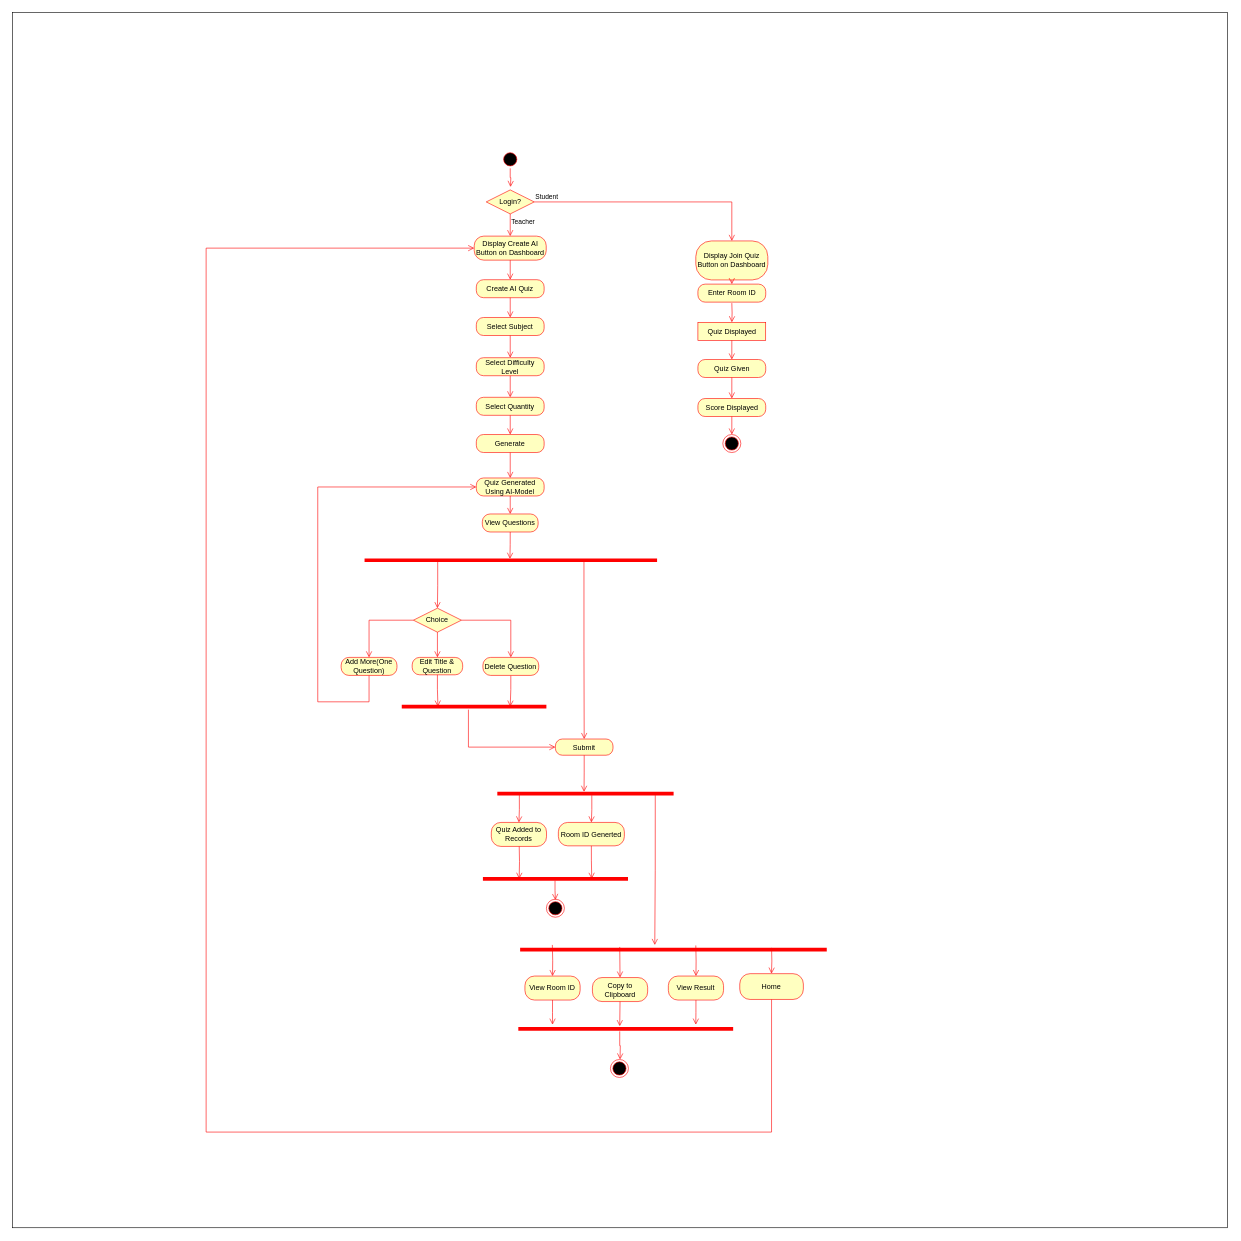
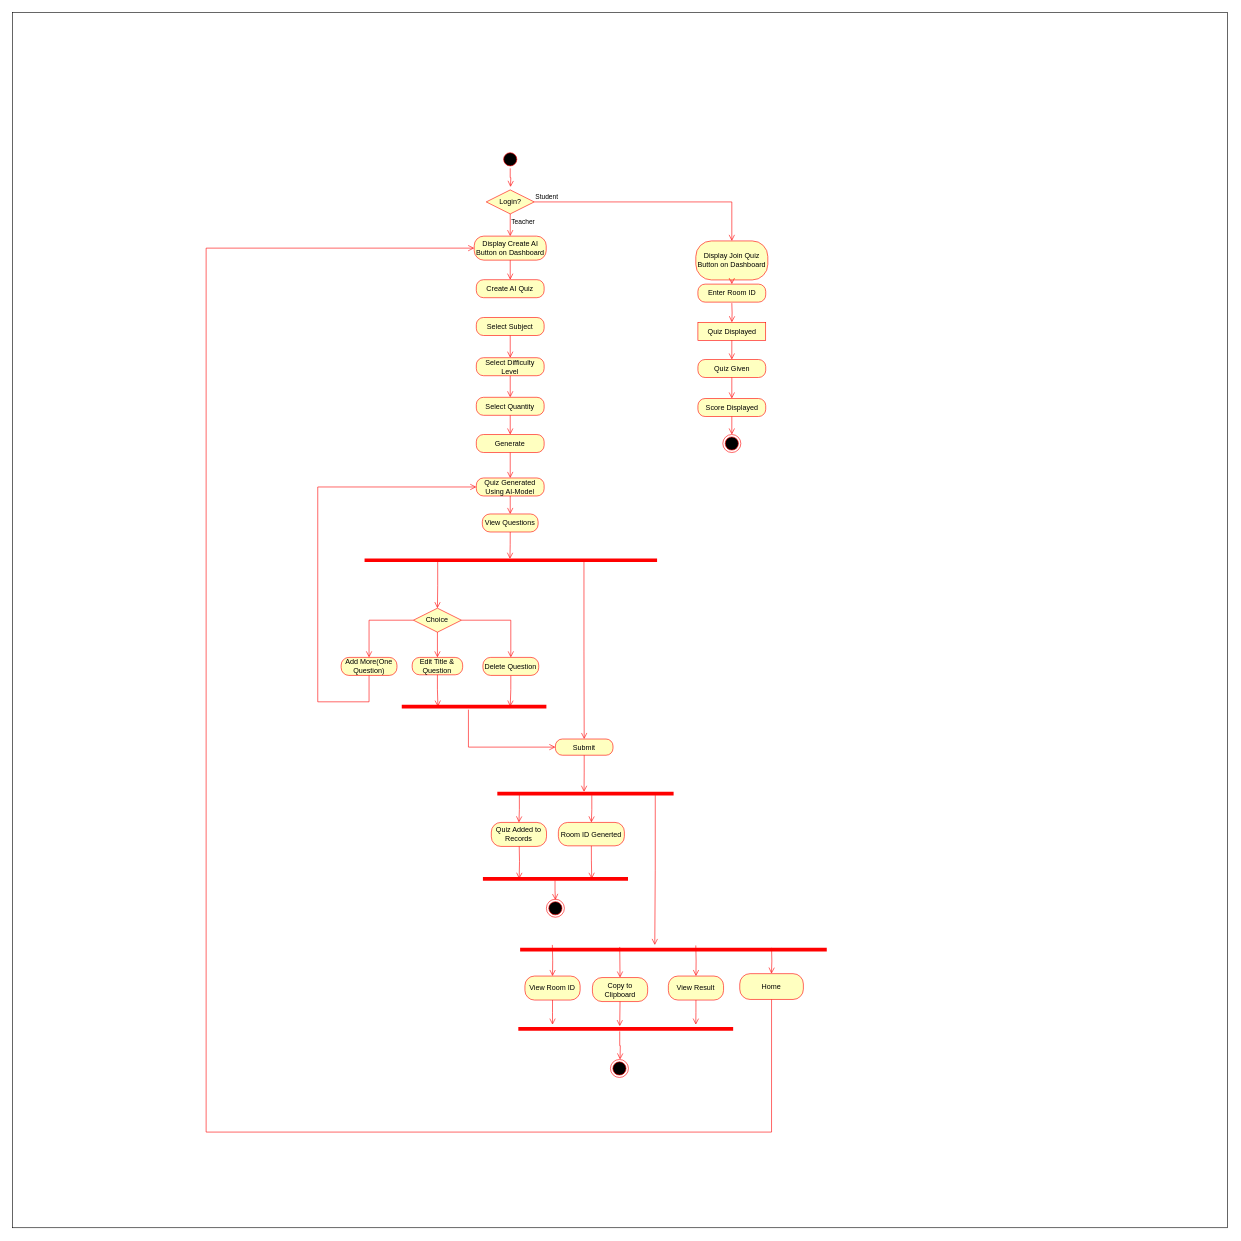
(510, 307) -> none
